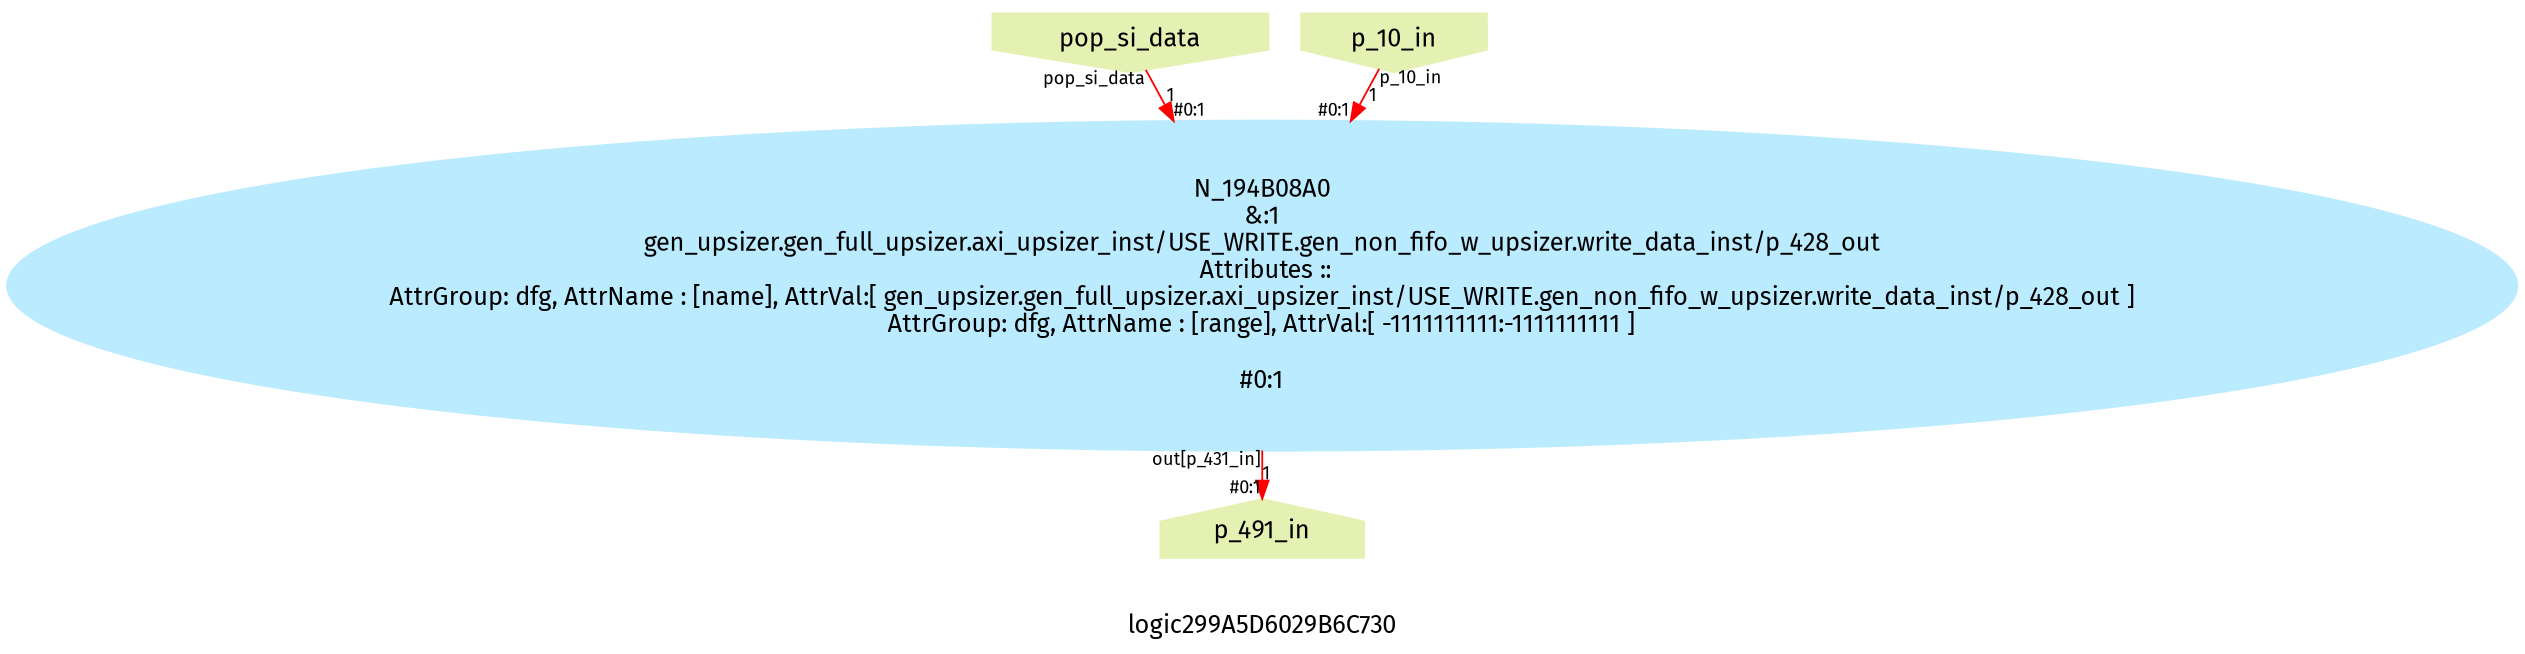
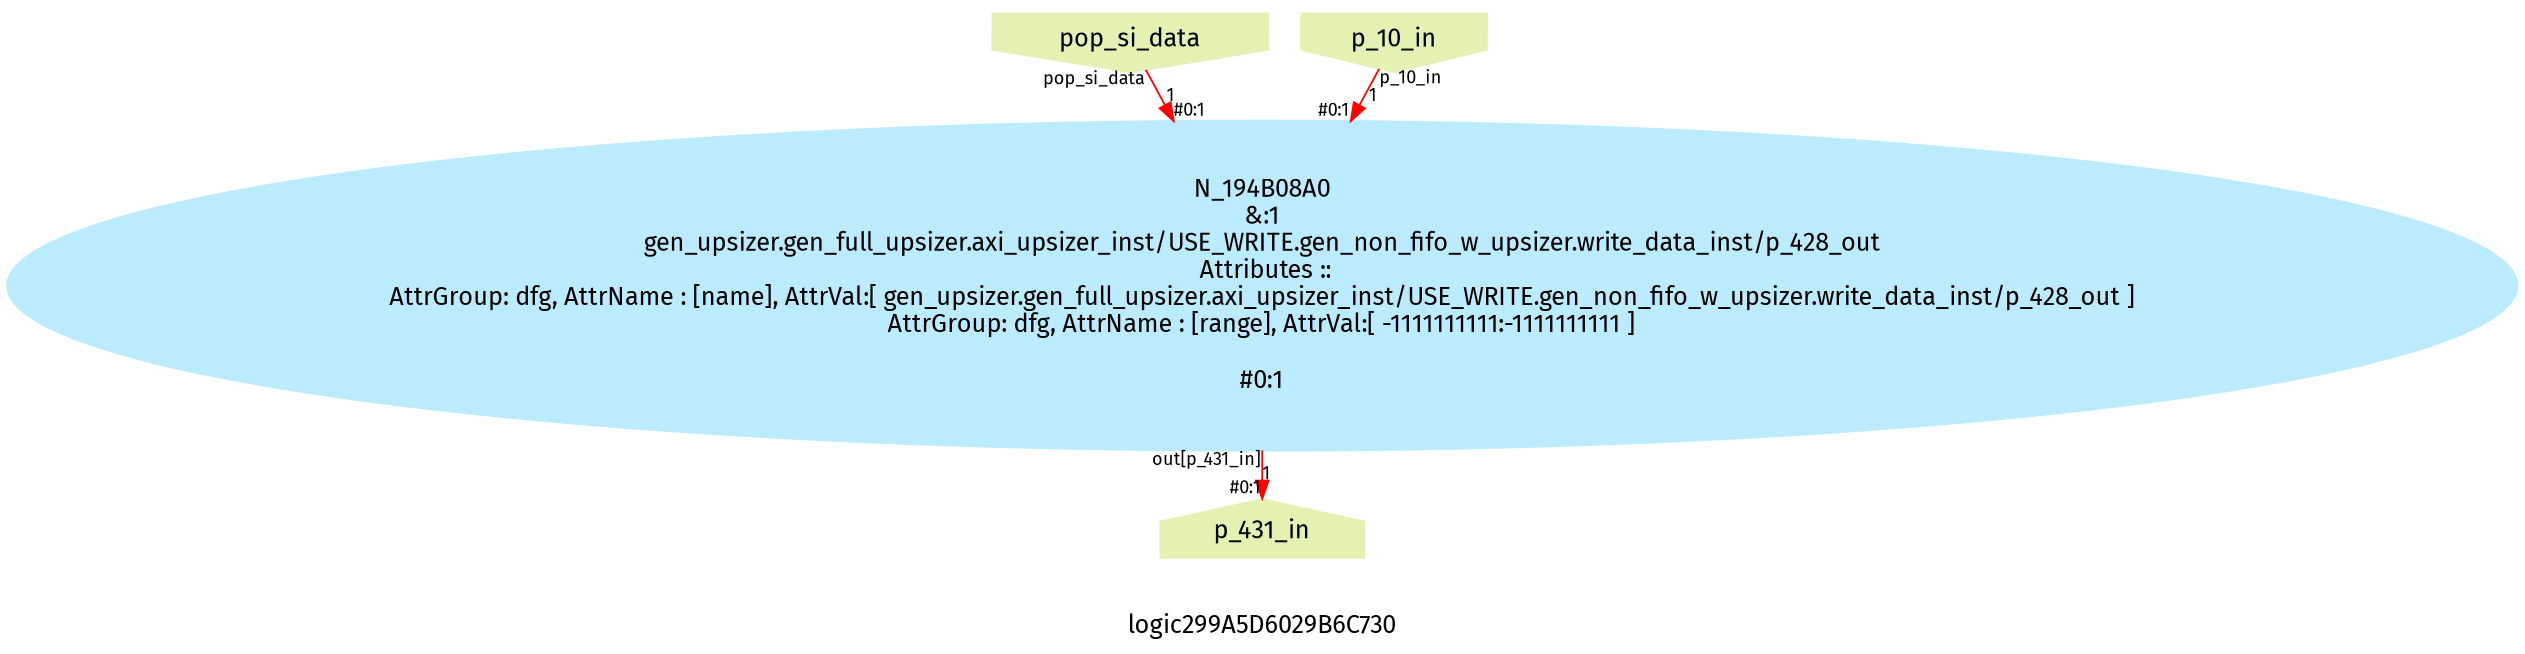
(1262, 532) -> (1262, 532)
